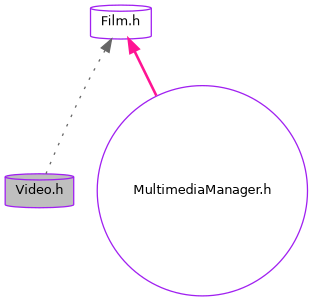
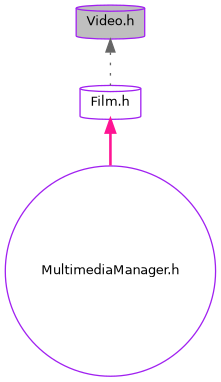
(74, 111) -> (110, 69)
